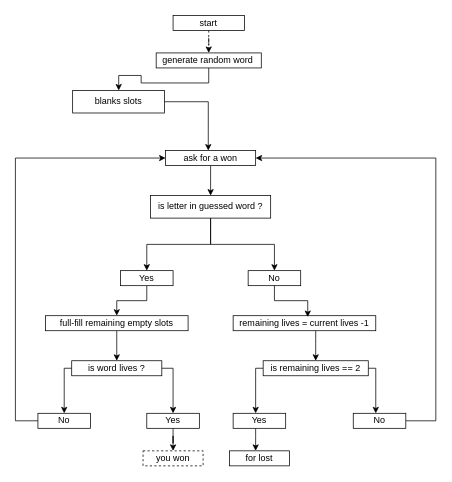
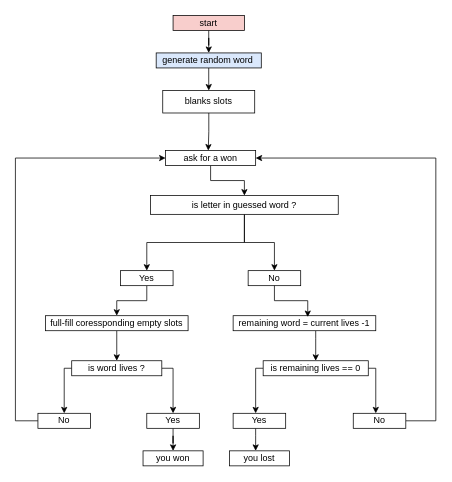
(209, 23) -> (209, 23)
(209, 44) -> (209, 44)
(209, 60) -> (209, 60)
(119, 102) -> (209, 102)
(210, 207) -> (244, 205)
(117, 323) -> (117, 323)
(304, 323) -> (304, 323)
(315, 368) -> (315, 368)
(173, 458) -> (173, 458)
(259, 458) -> (259, 458)
